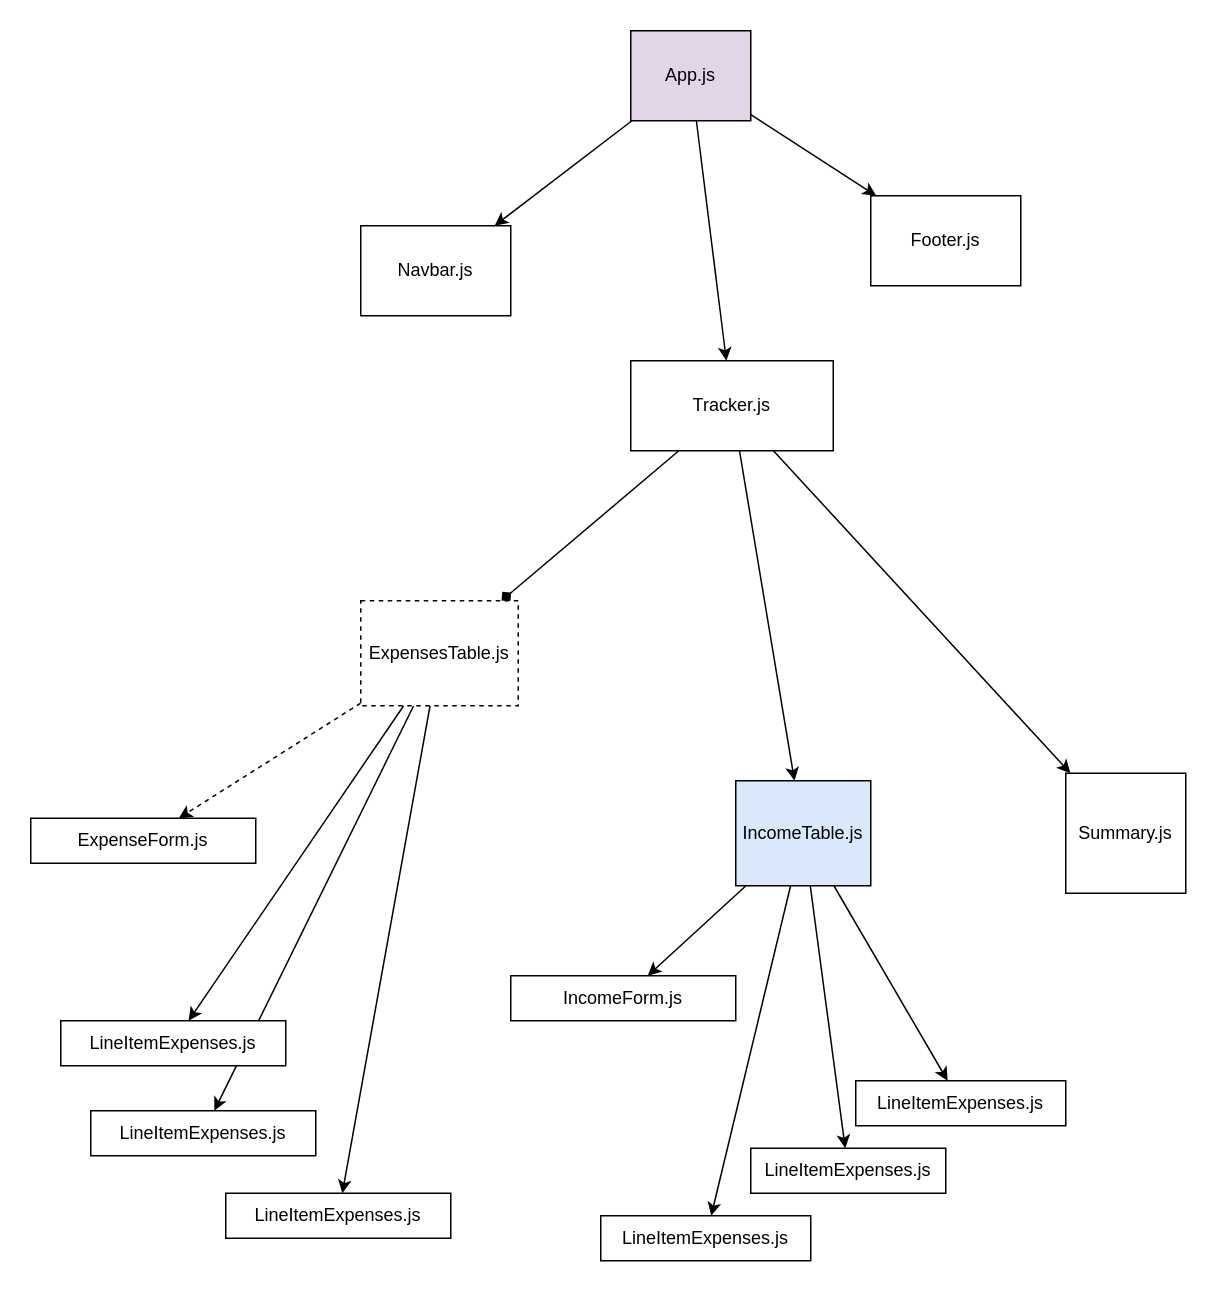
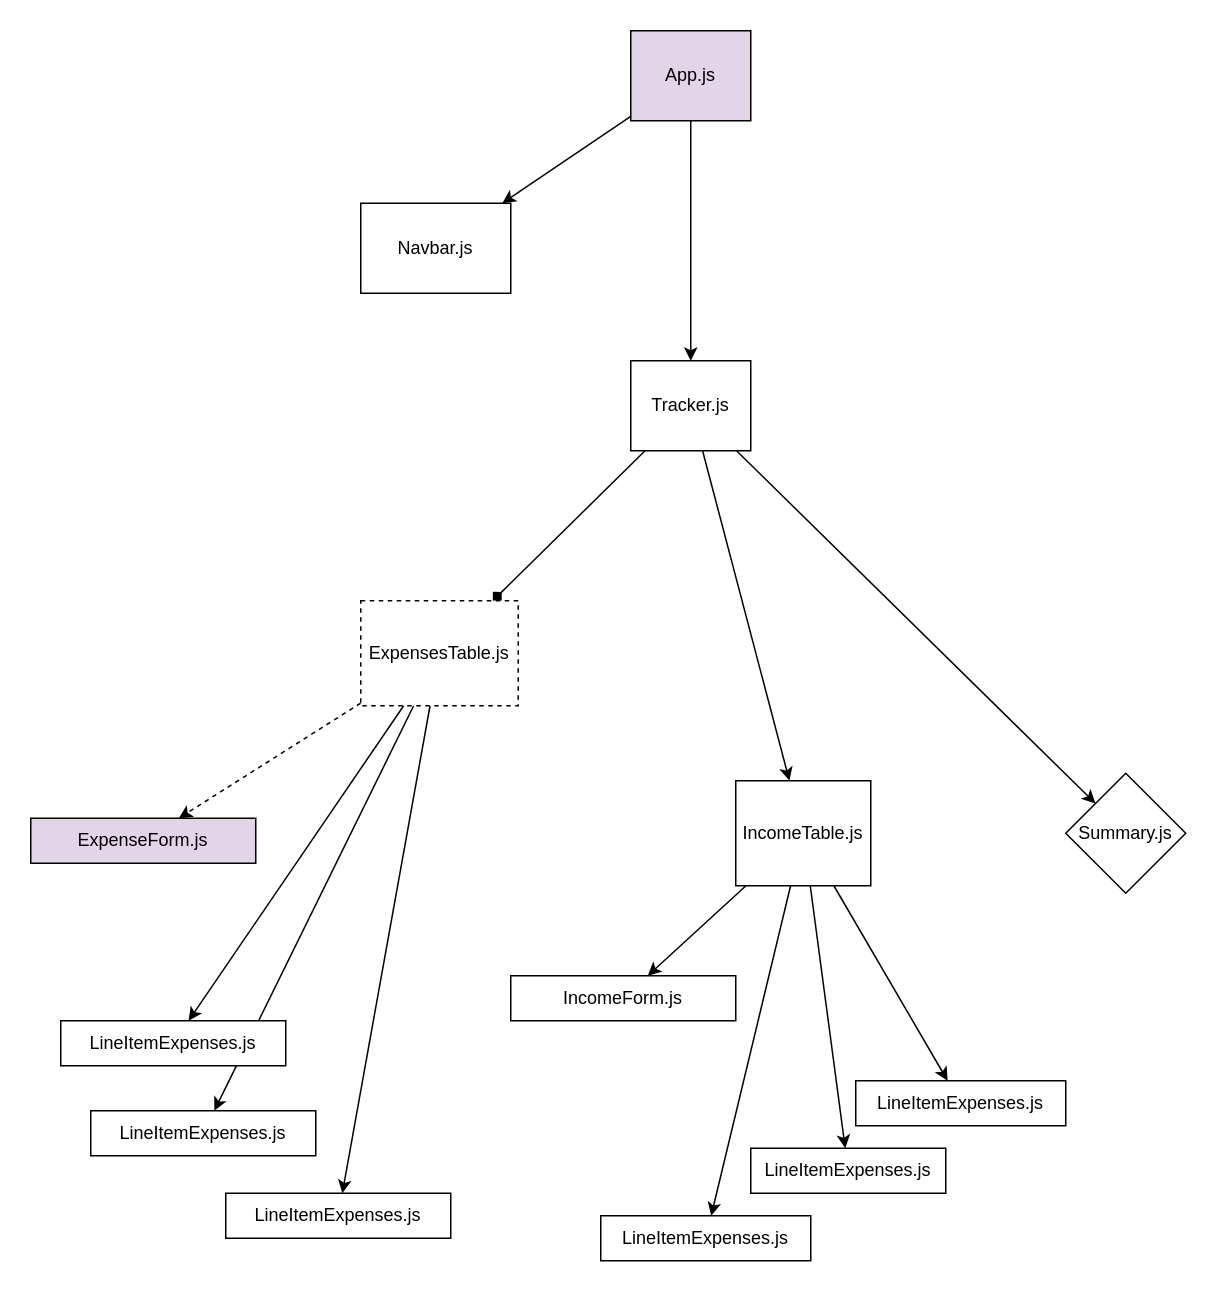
(809, 152) -> none
(946, 241) -> none
(436, 271) -> (436, 248)
(732, 406) -> (691, 406)
(803, 833) -> (803, 833)
(1126, 833) -> (1126, 833)
(143, 841) -> (143, 841)
